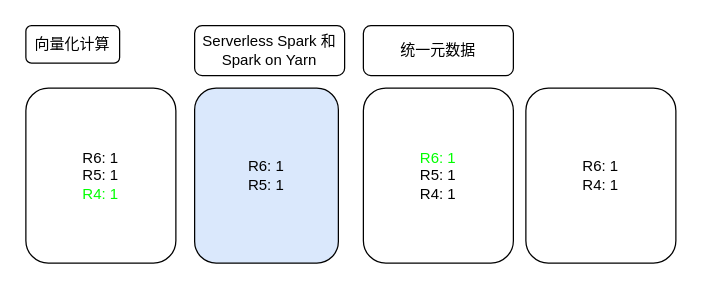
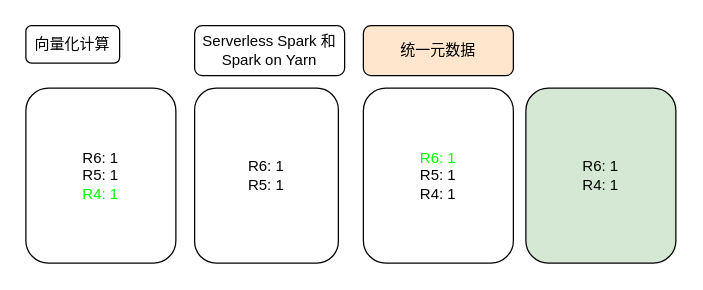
(438, 51) -> (438, 51)
(266, 176) -> (266, 176)
(601, 176) -> (601, 176)
